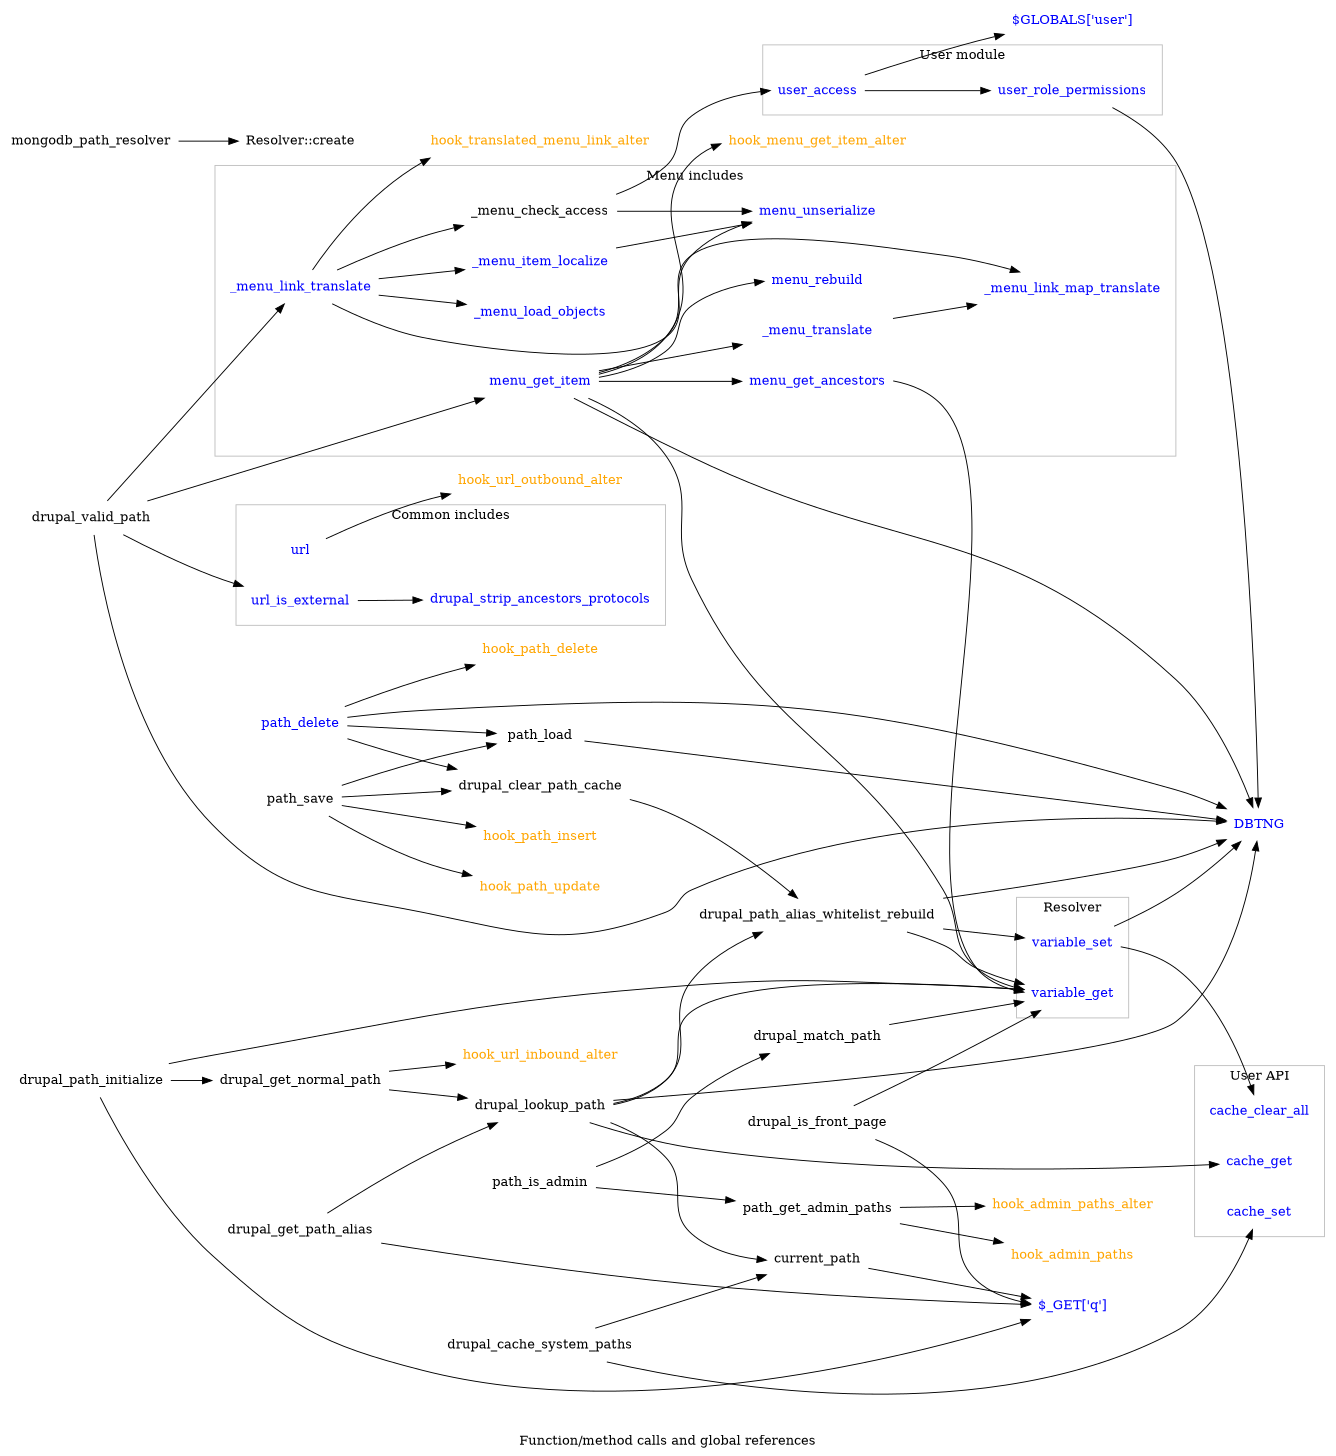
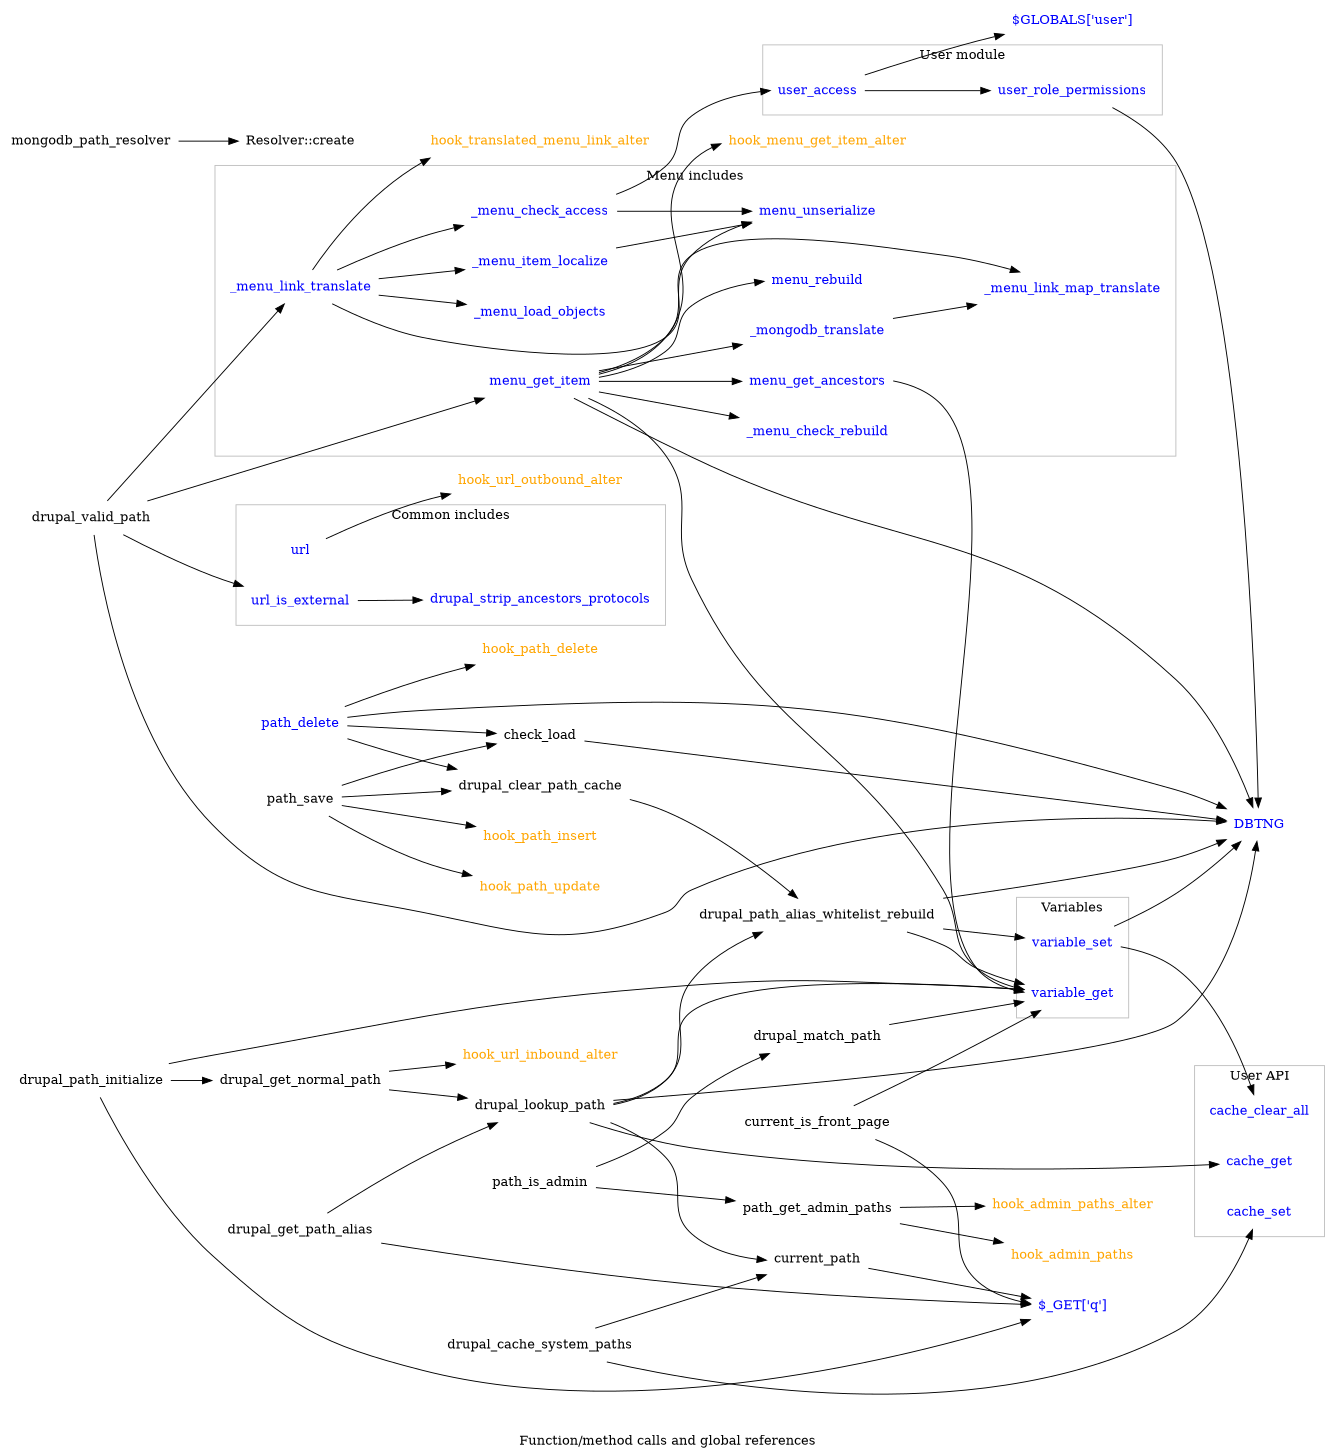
(540, 211) -> (540, 211)
(817, 331) -> (817, 331)
none -> (817, 432)
(540, 736) -> (540, 736)
(1073, 908) -> (1073, 908)
(817, 1123) -> (817, 1123)
